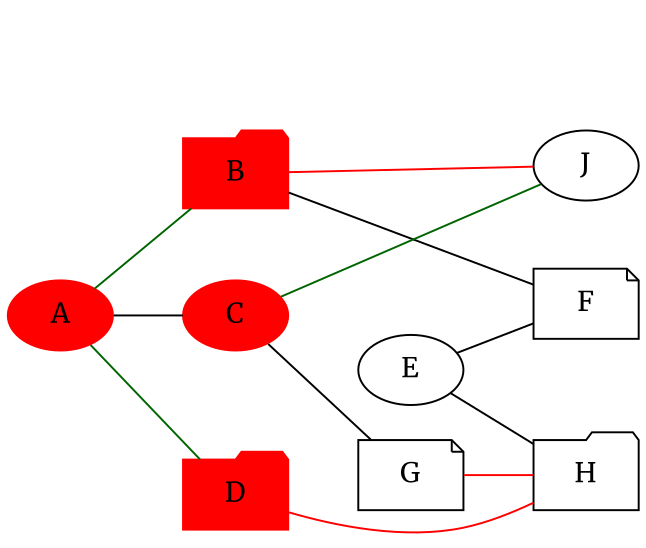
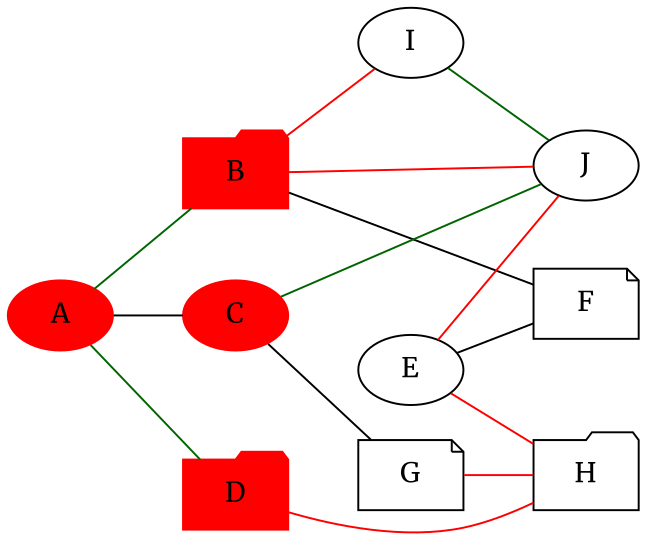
none -> (411, 43)
none -> (504, 261)
(492, 419) -> (492, 419)
